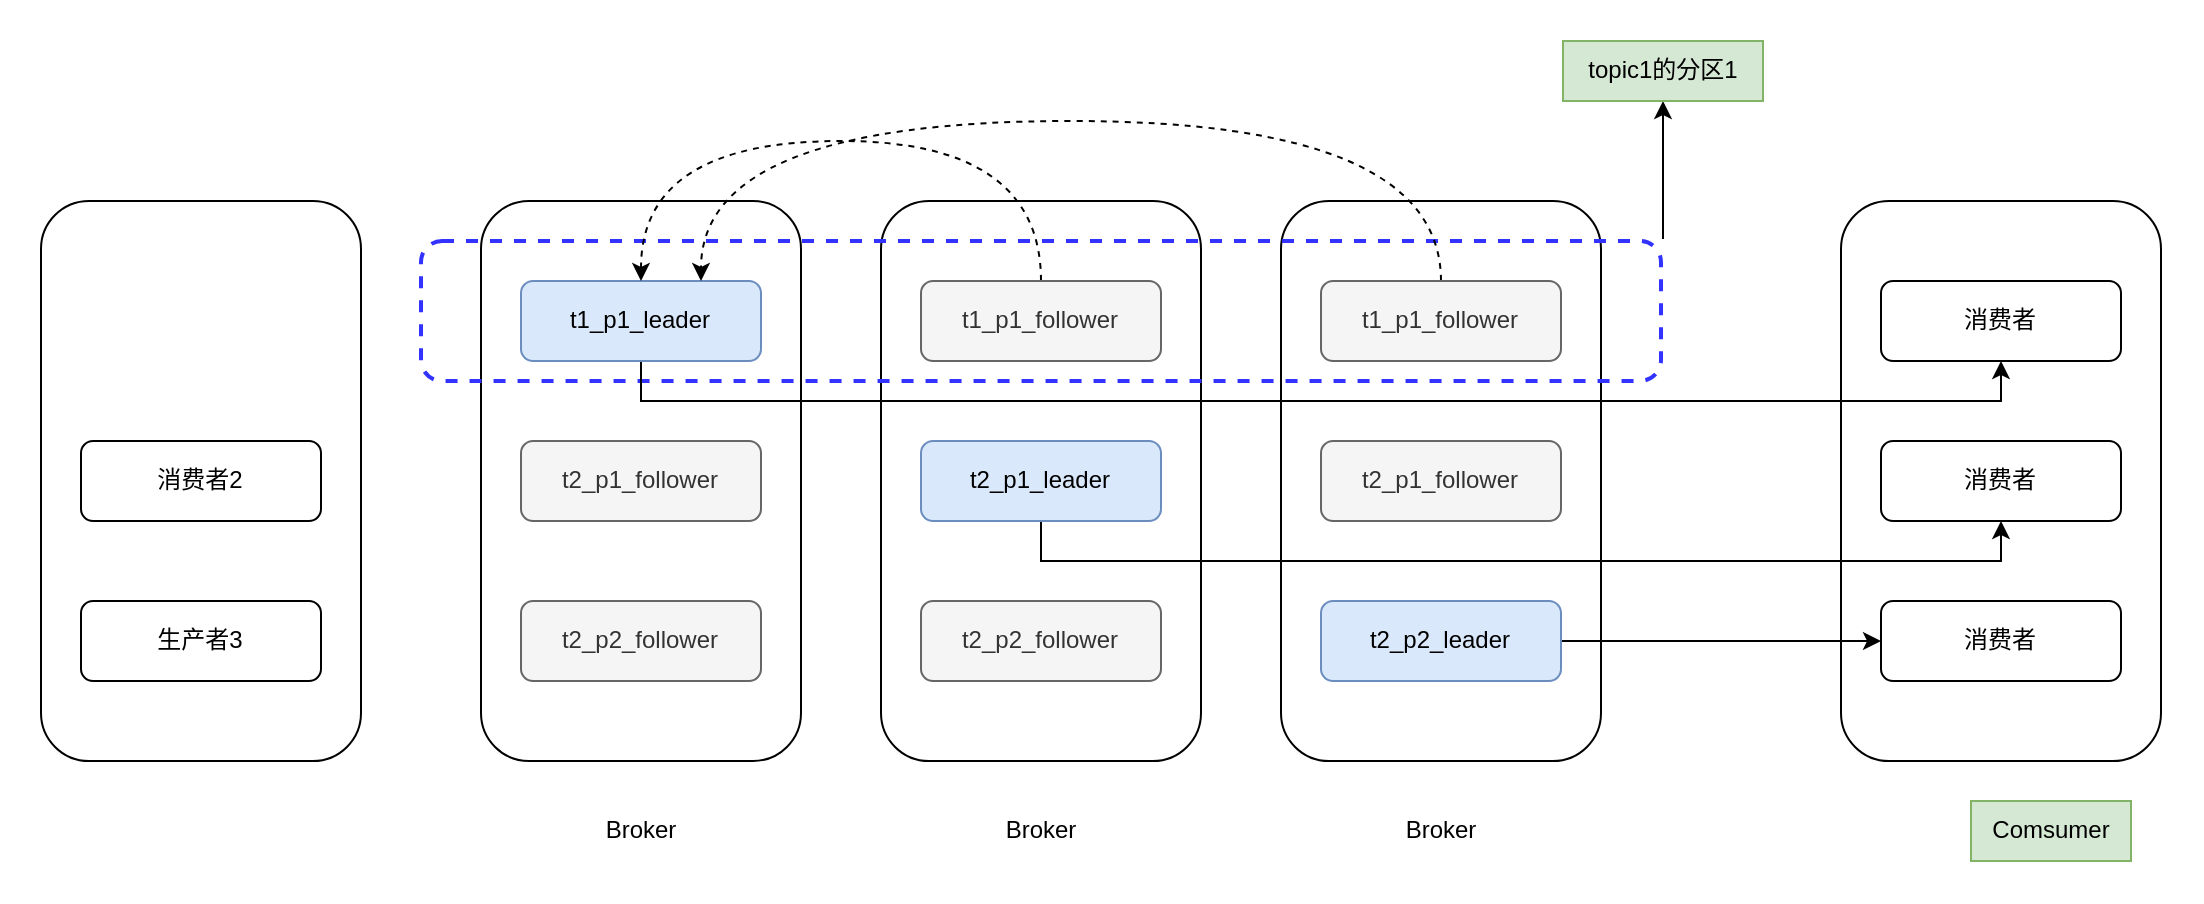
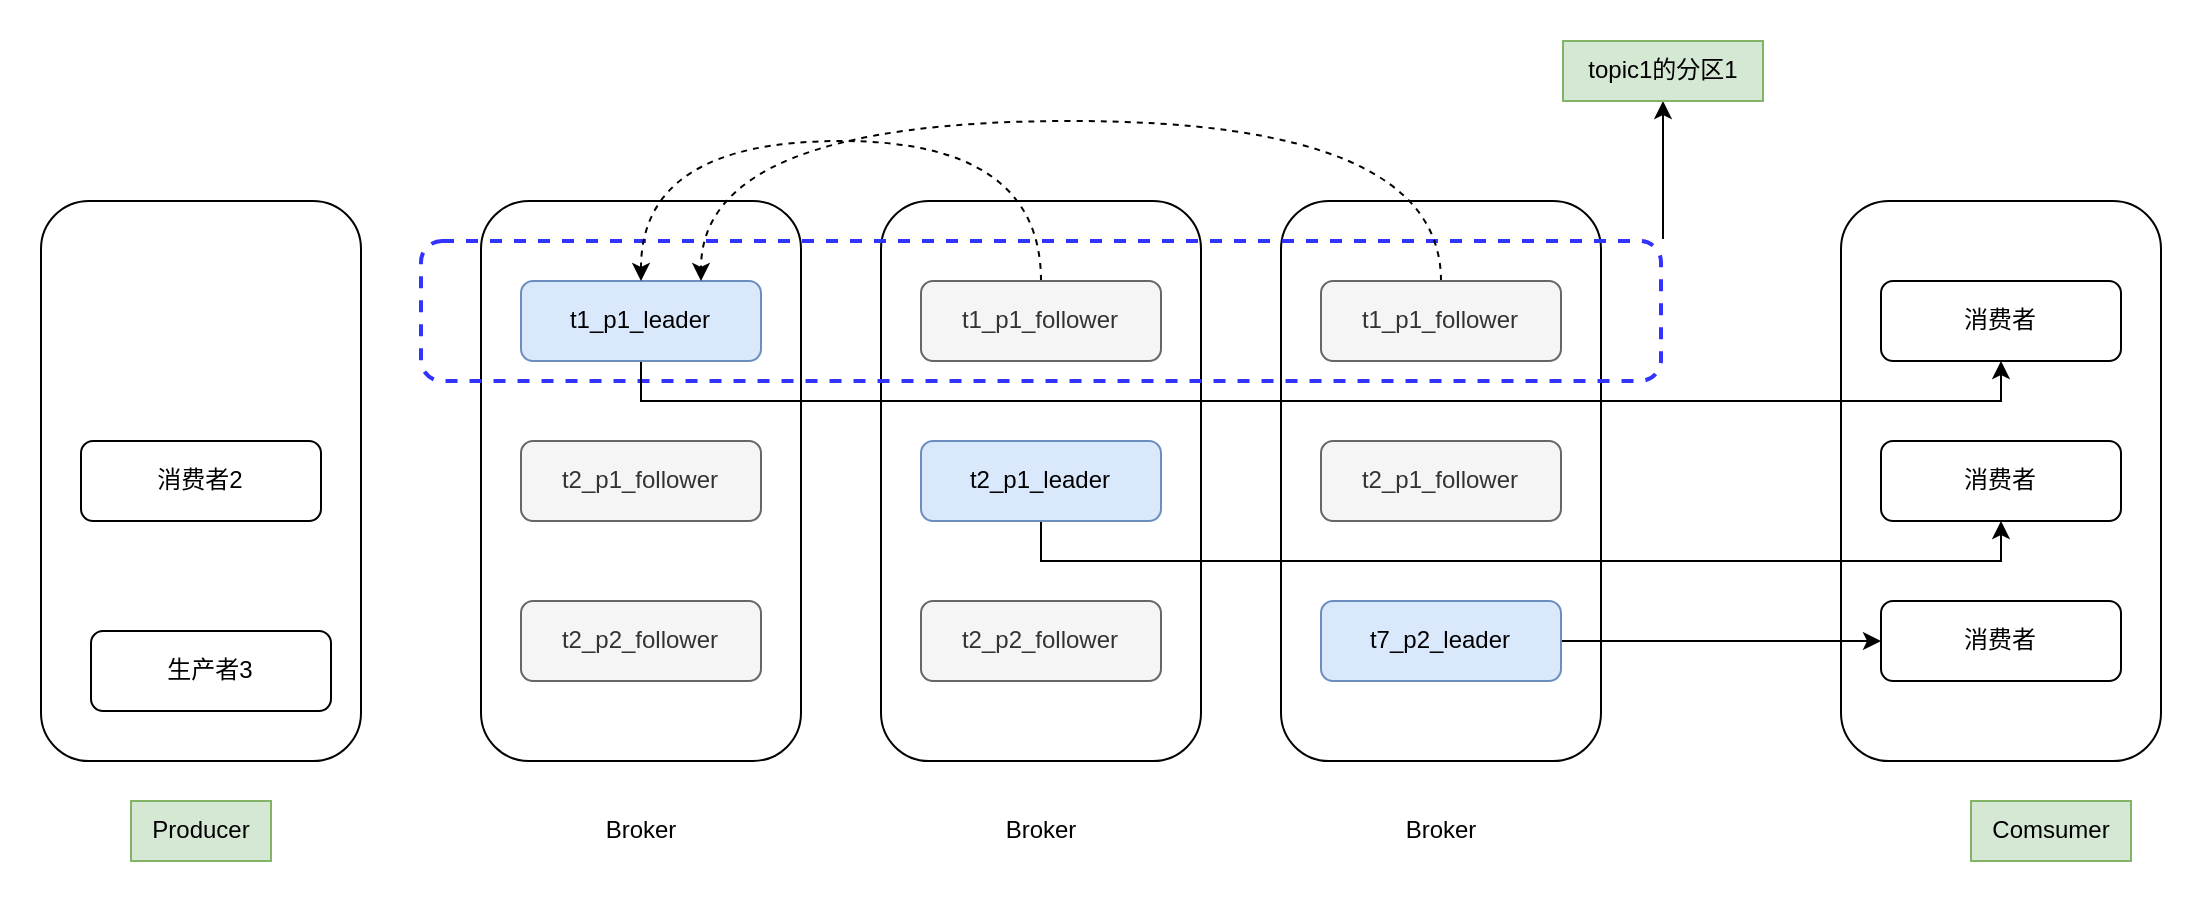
(201, 641) -> (211, 671)
(1441, 641) -> (1441, 641)
none -> (201, 831)
